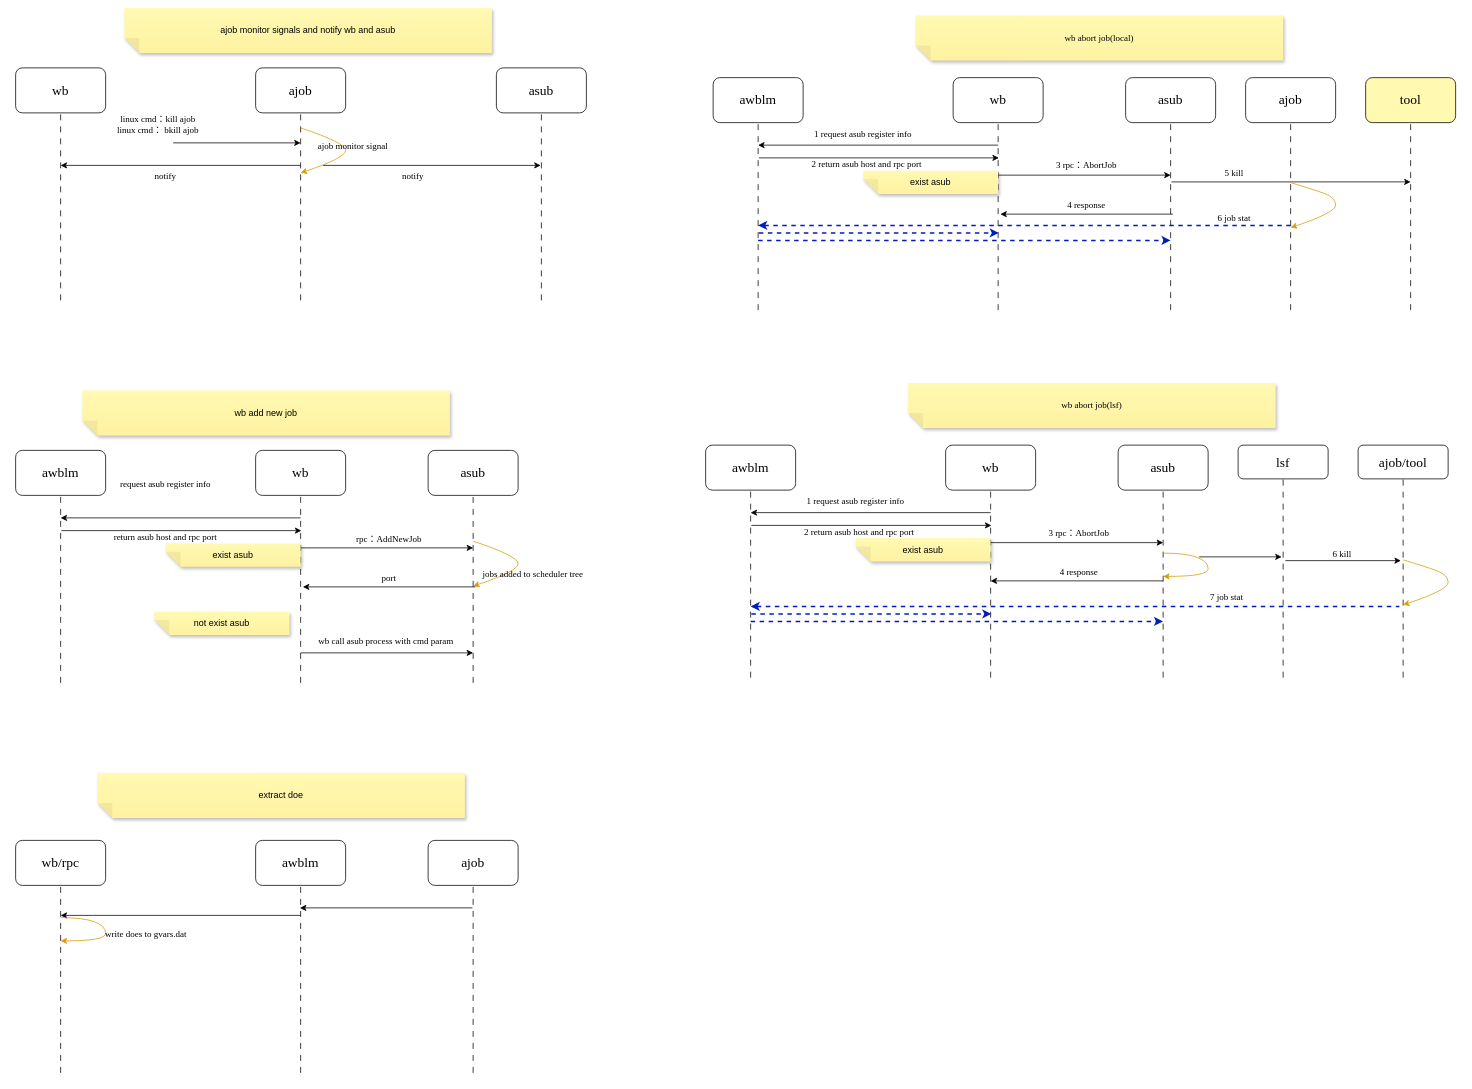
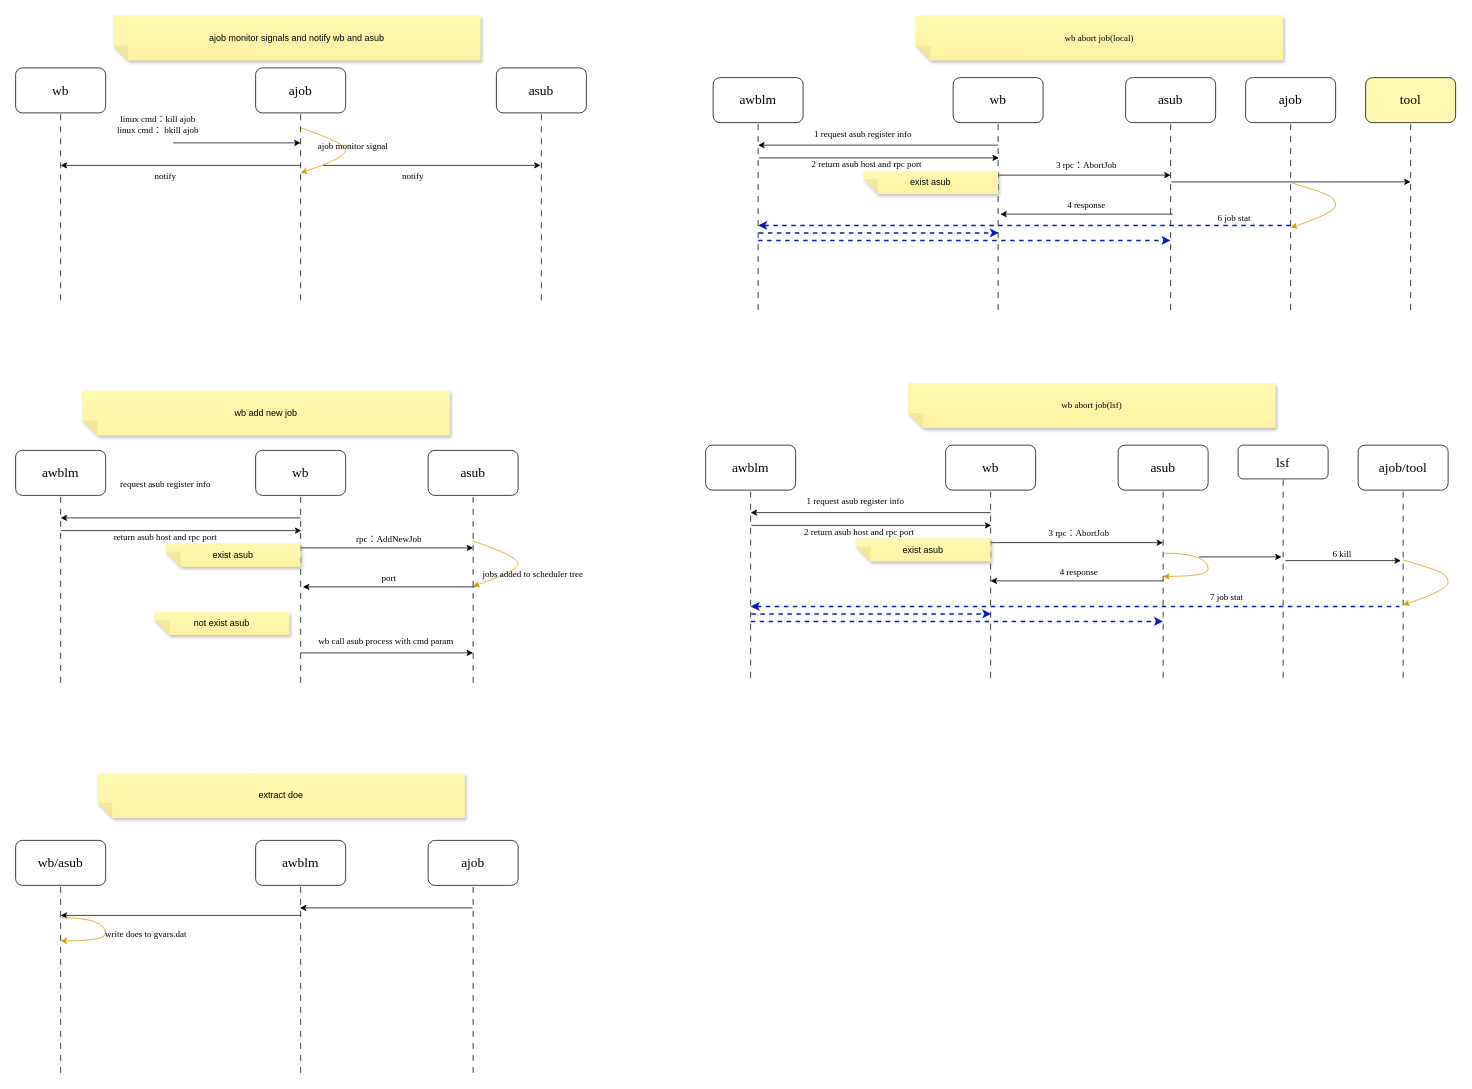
(308, 30) -> (297, 38)
(1234, 173) -> none
(1403, 462) -> (1403, 468)
(60, 863) -> (60, 863)
